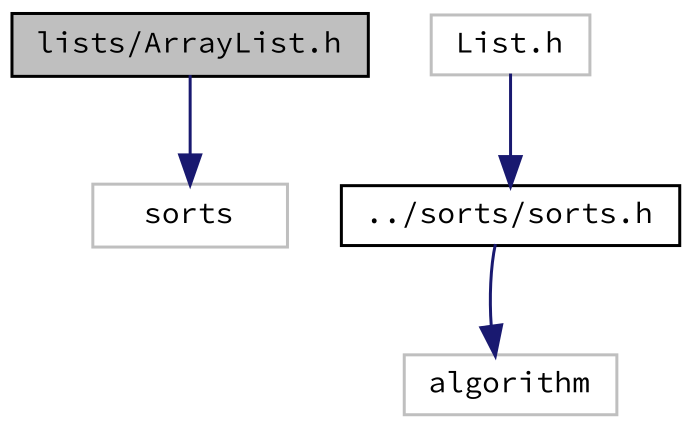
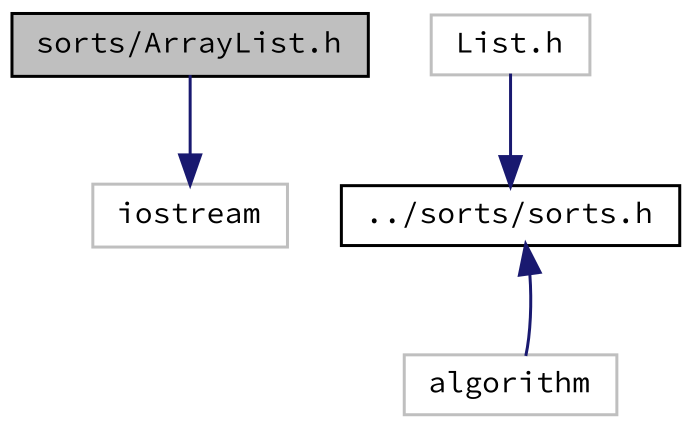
(190, 45) -> (190, 45)
(190, 216) -> (190, 216)
(491, 285) -> (530, 315)
